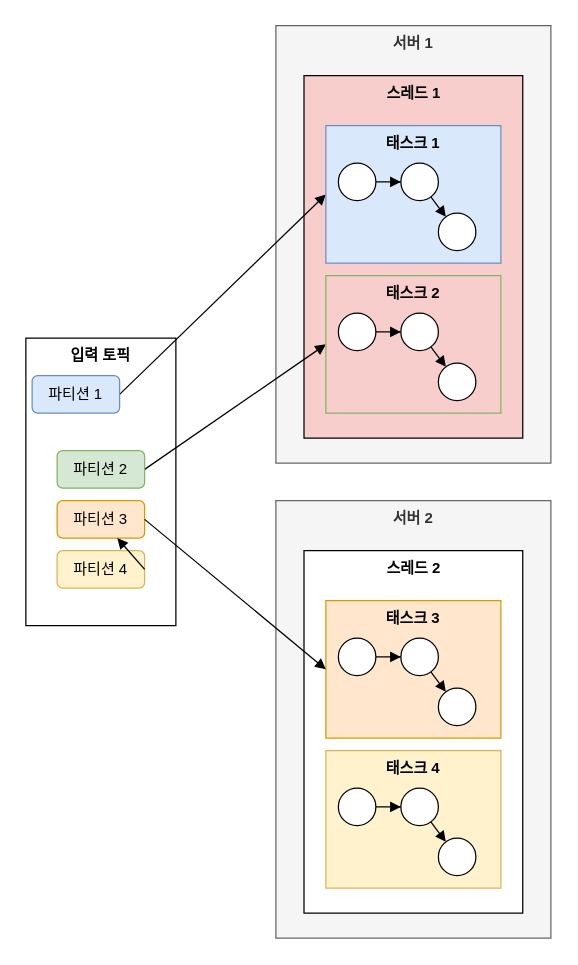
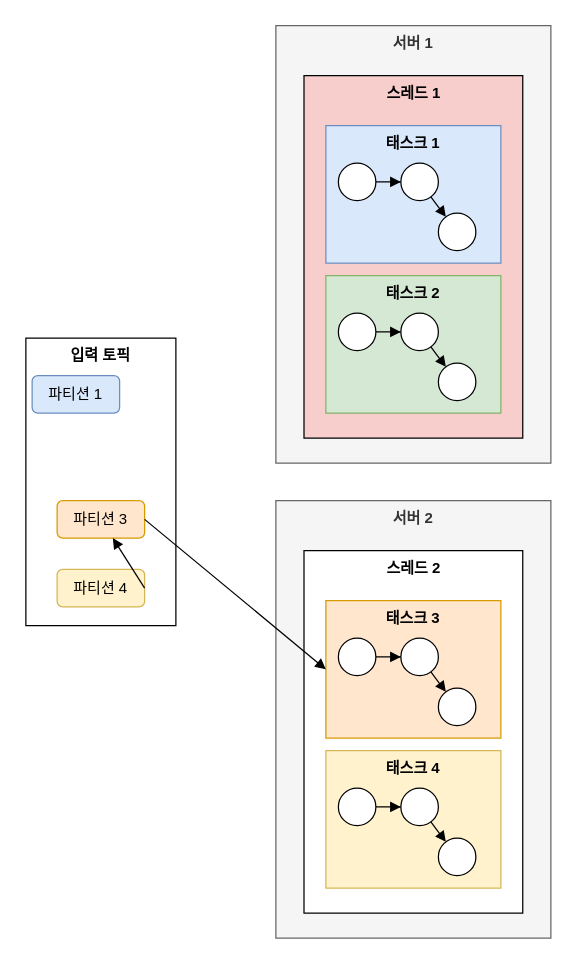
(413, 293) -> (413, 293)
(218, 298) -> none
(231, 410) -> none
(101, 469) -> none
(101, 569) -> (101, 588)
